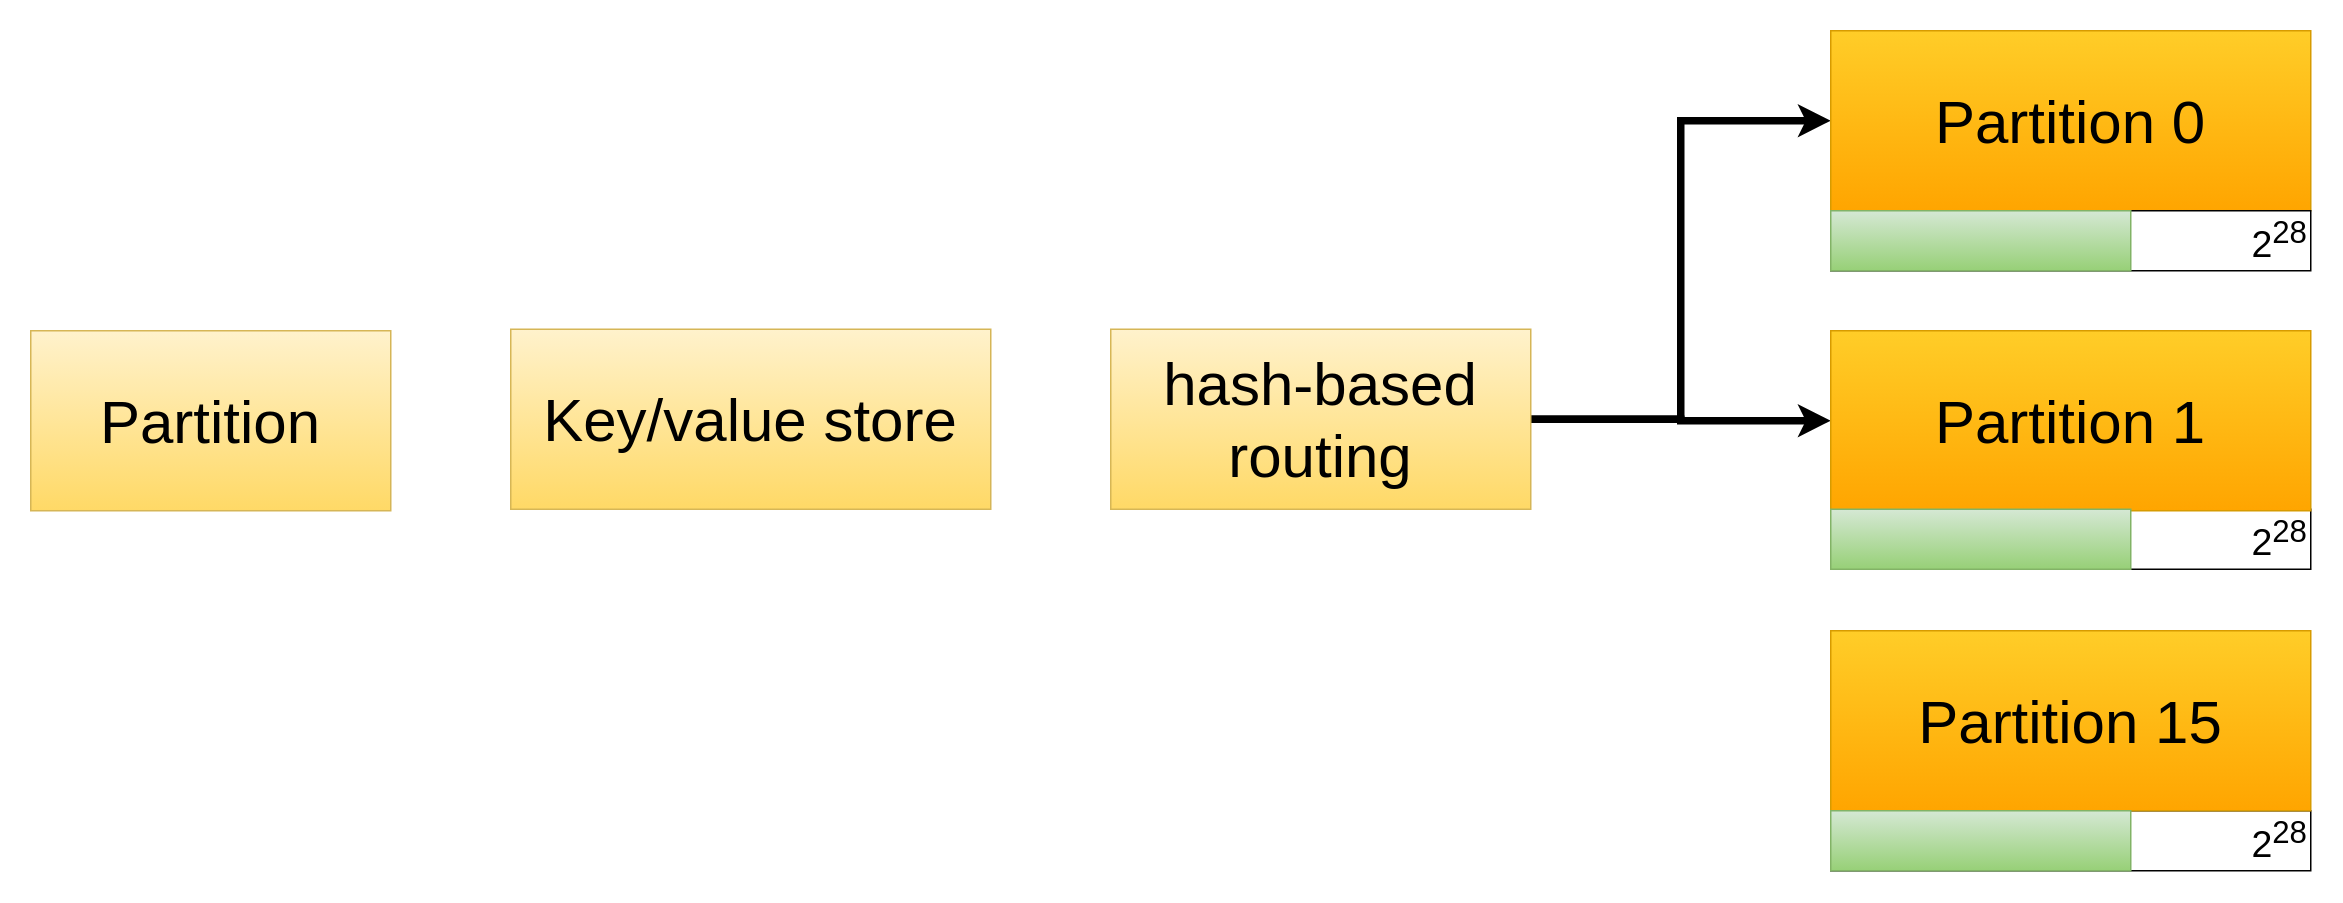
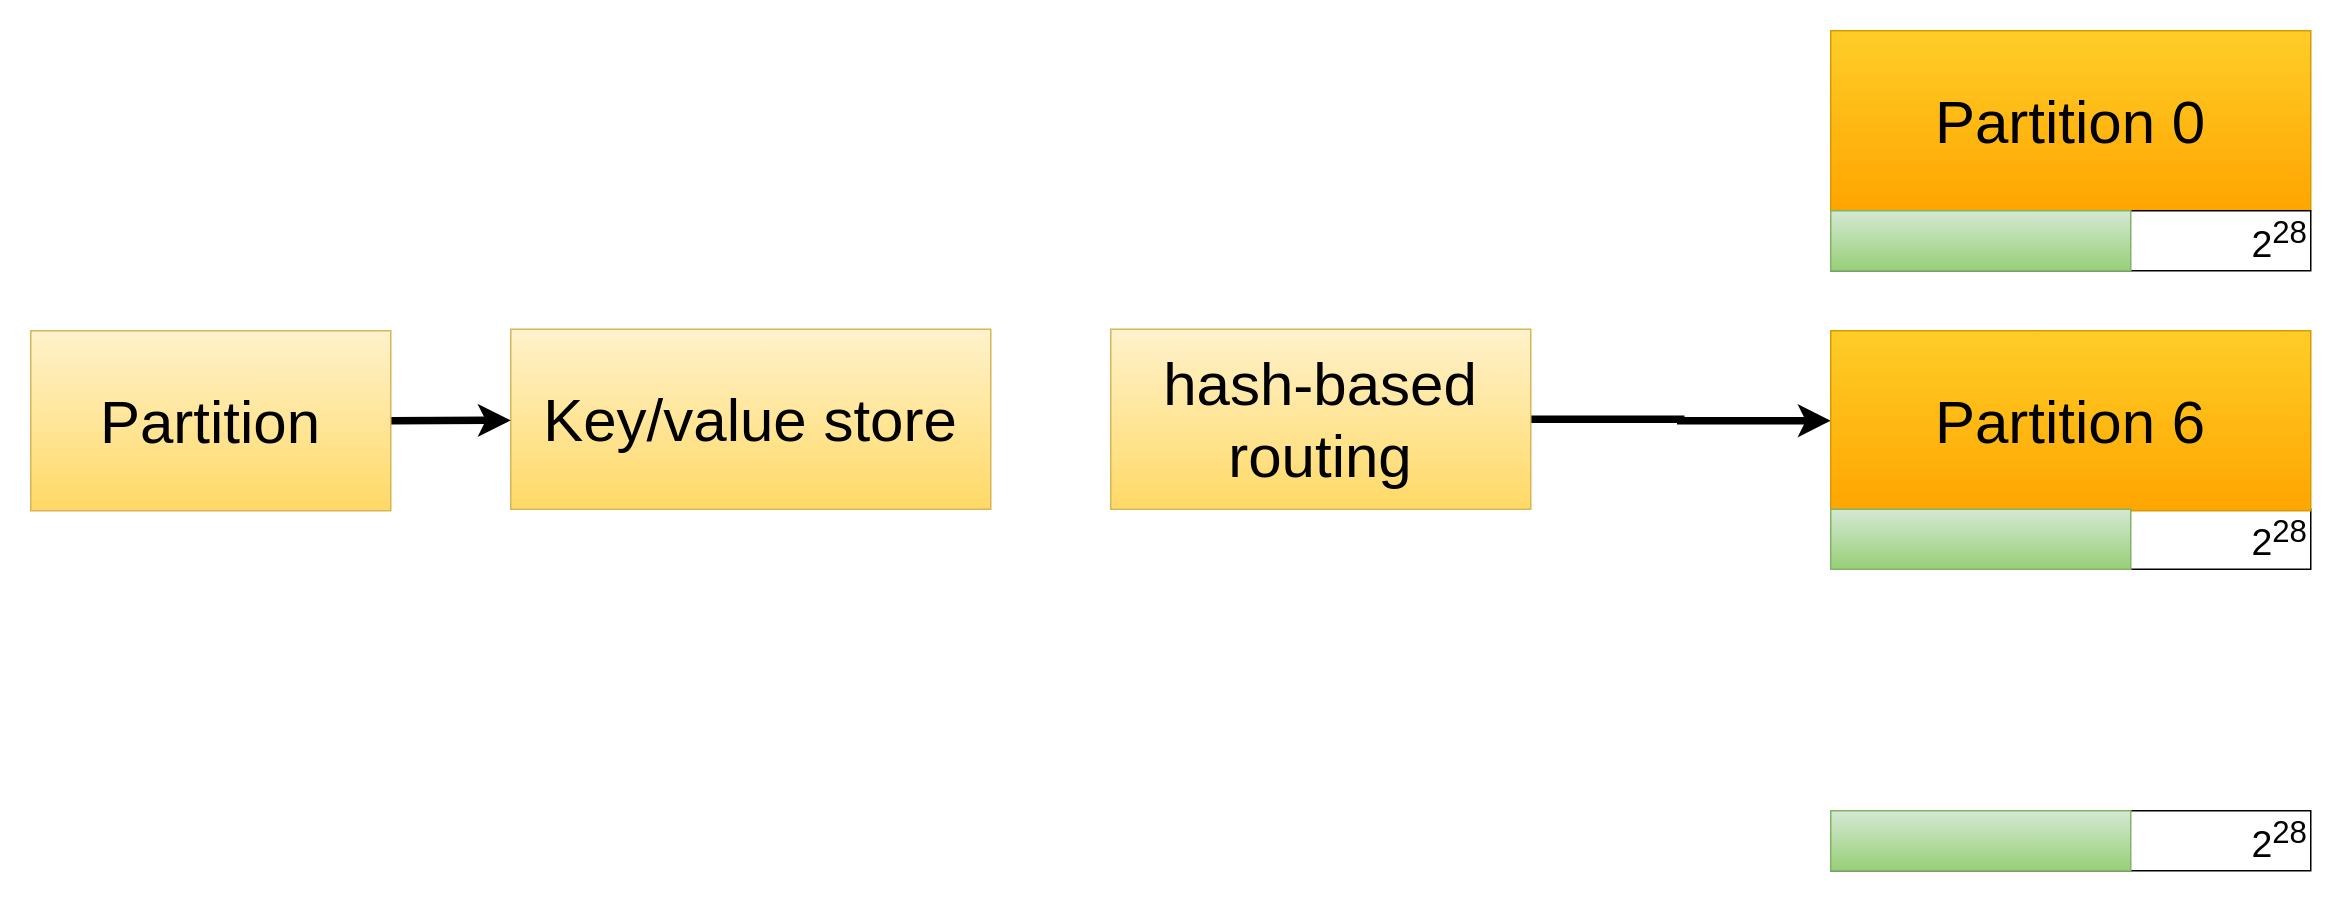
(1681, 204) -> none
none -> (440, 421)
(2071, 421) -> (2071, 421)
(2071, 721) -> none
